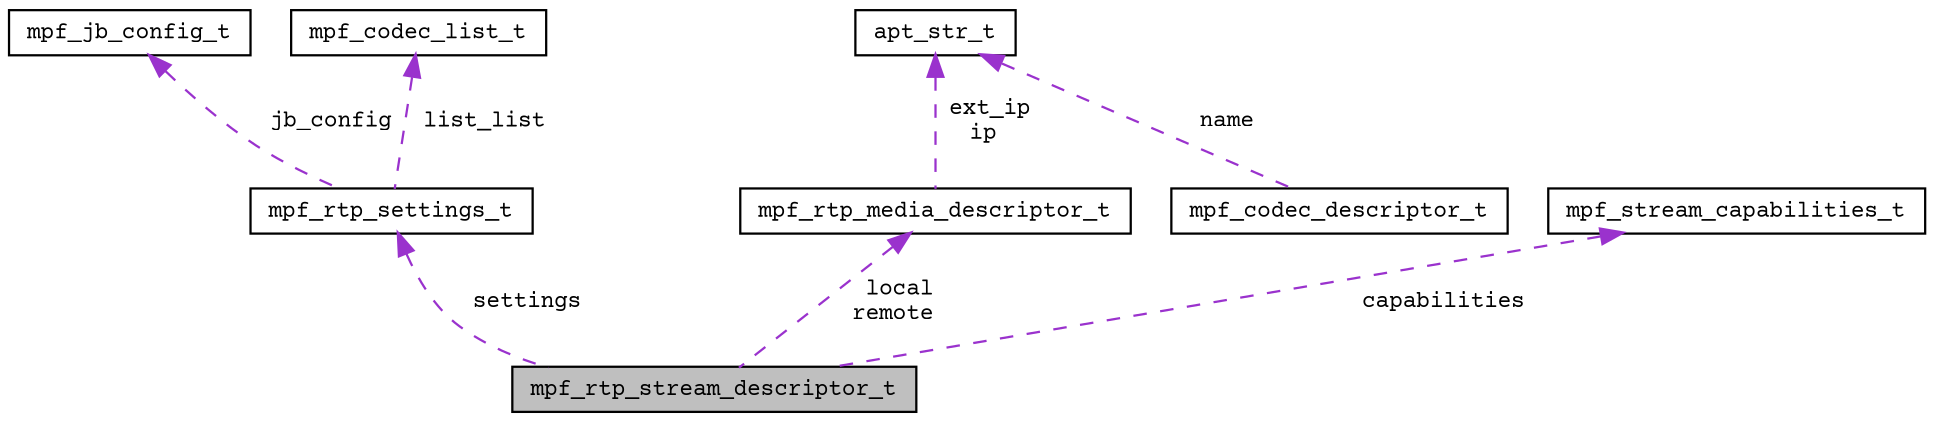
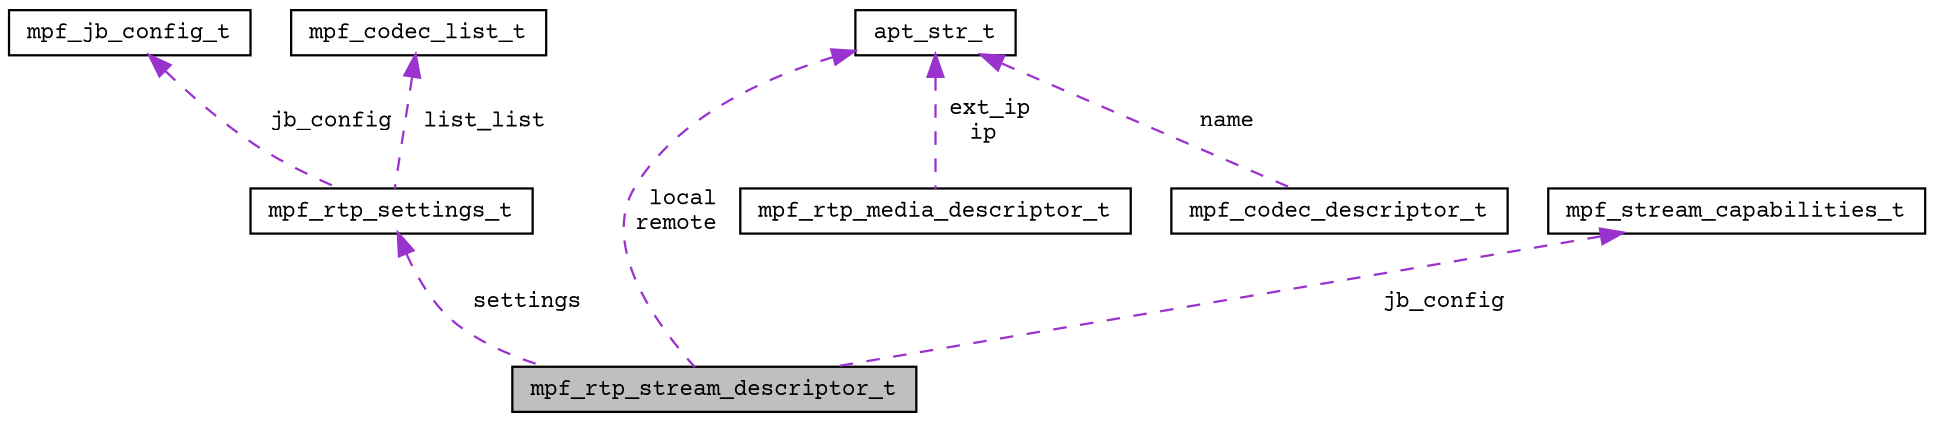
(1438, 301) -> (1438, 301)
(816, 307) -> (647, 171)
